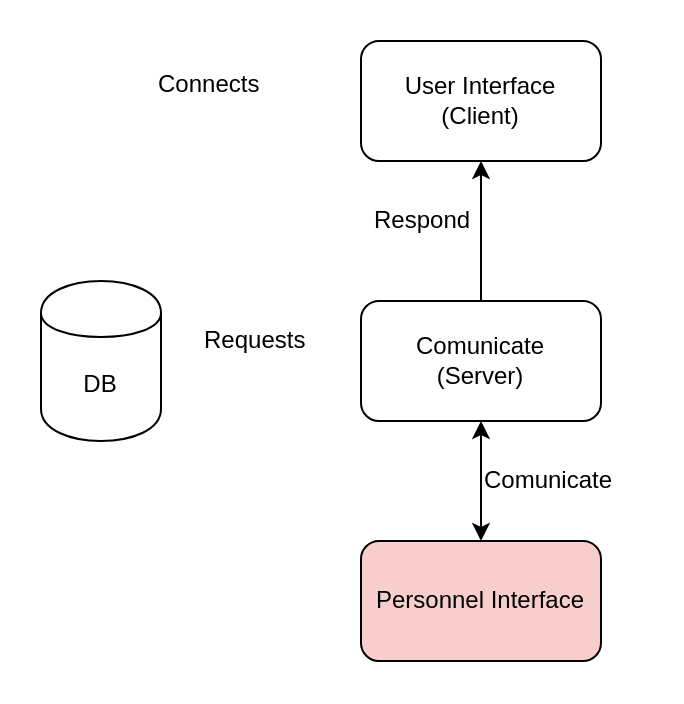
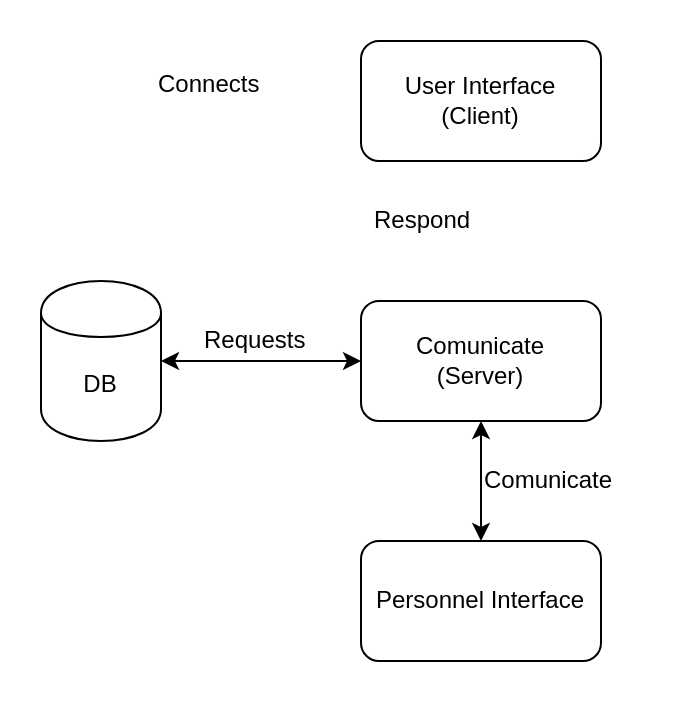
(481, 238) -> none
none -> (261, 361)
(481, 601) -> (481, 601)
